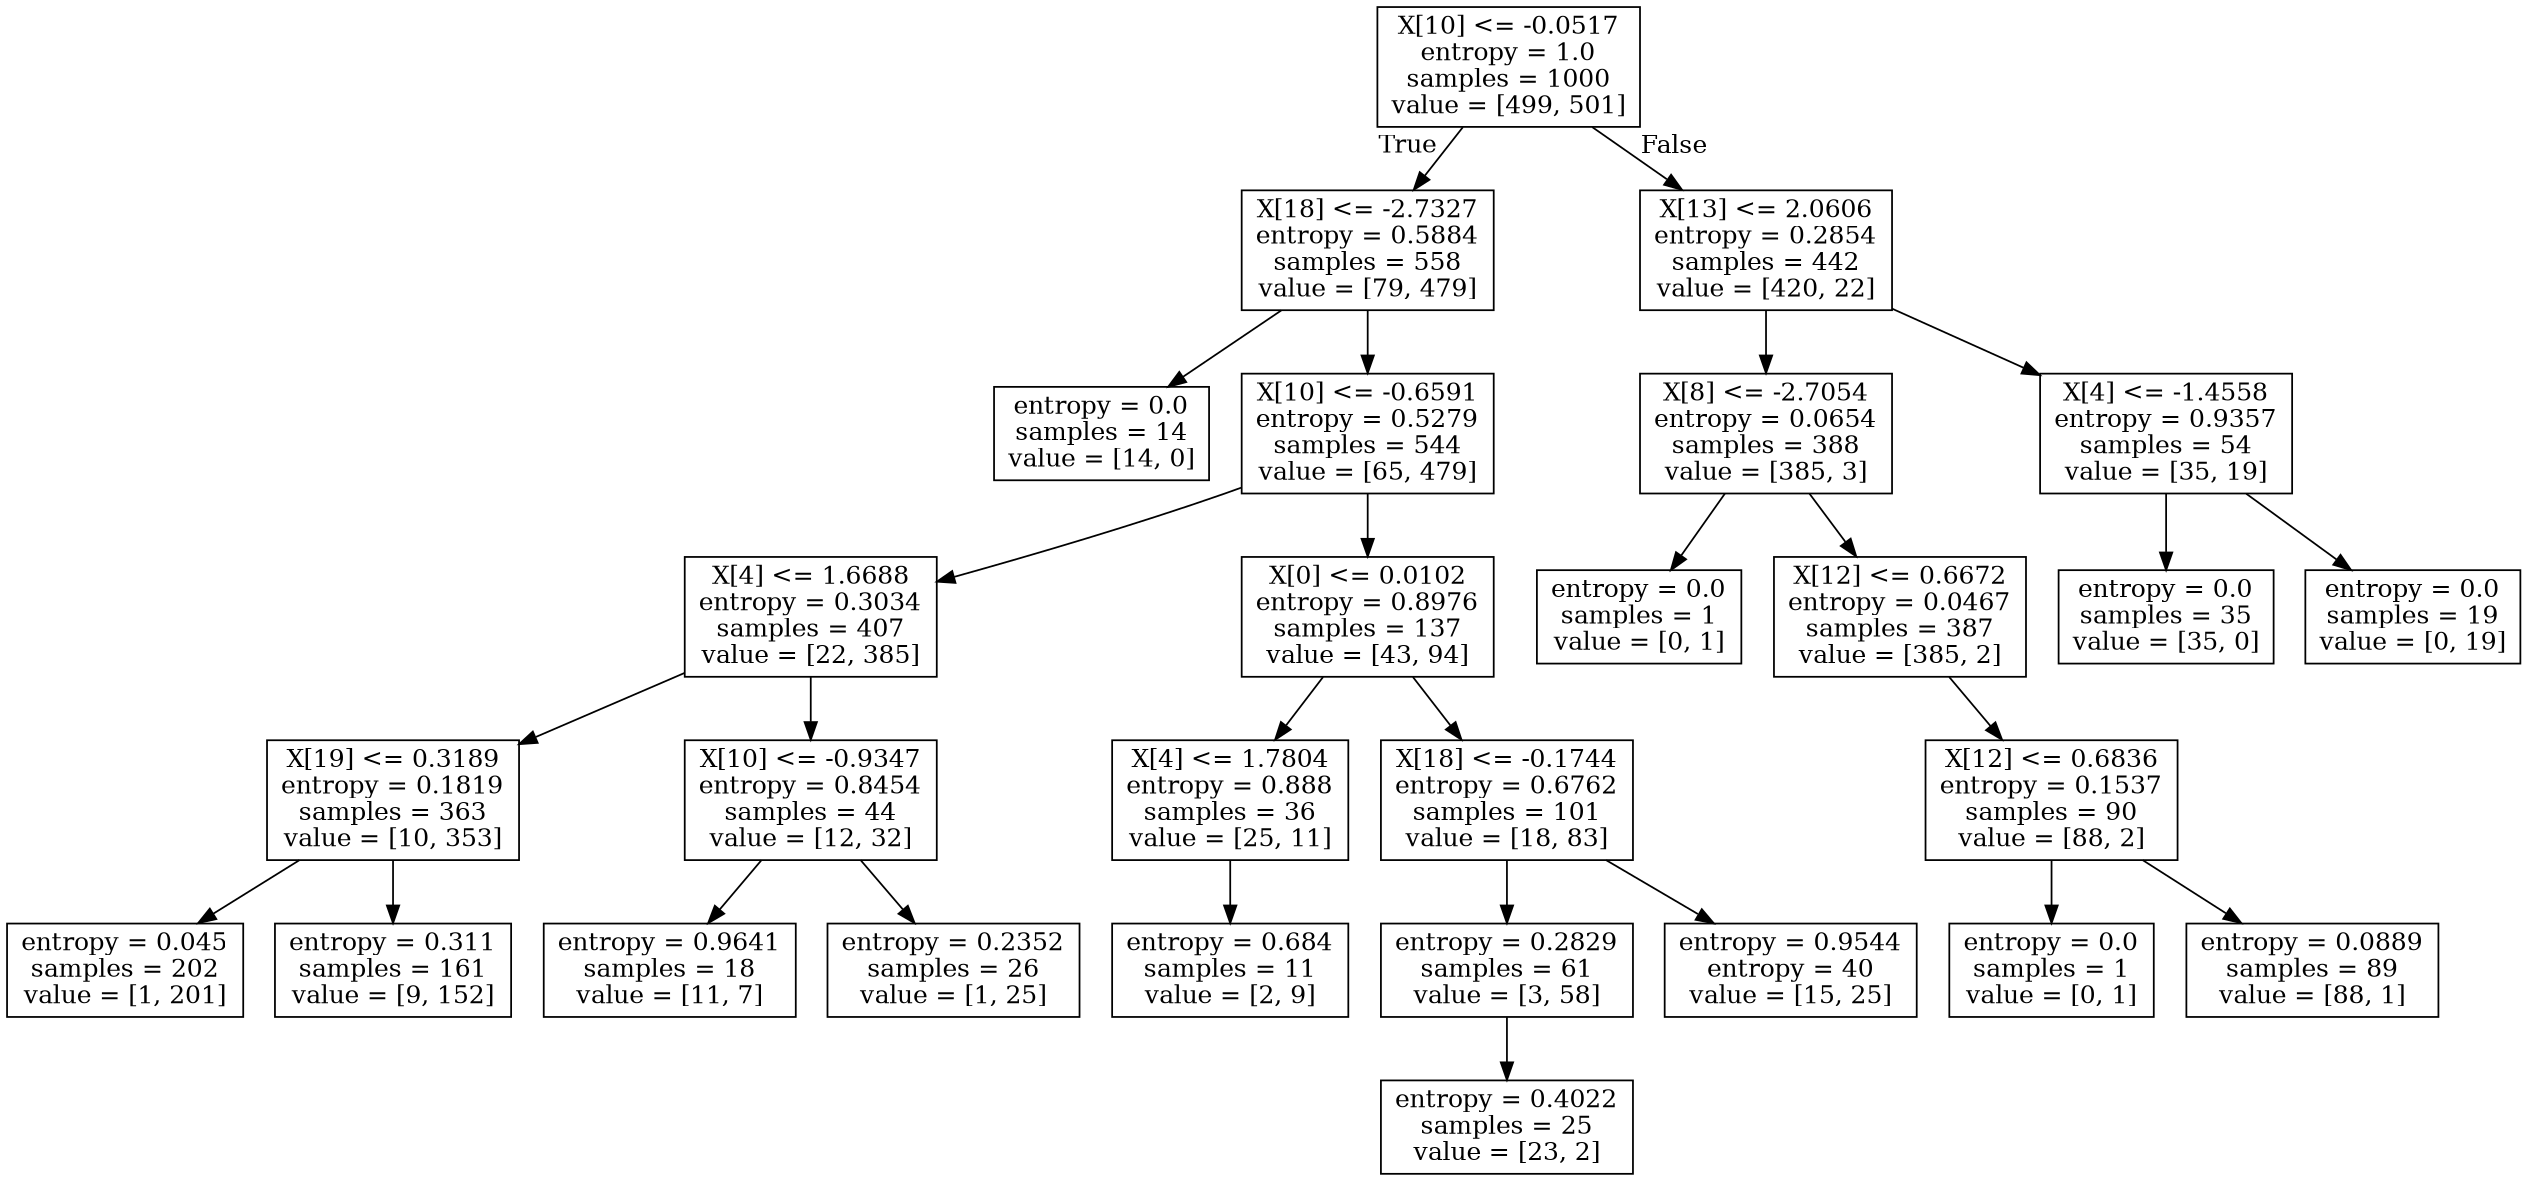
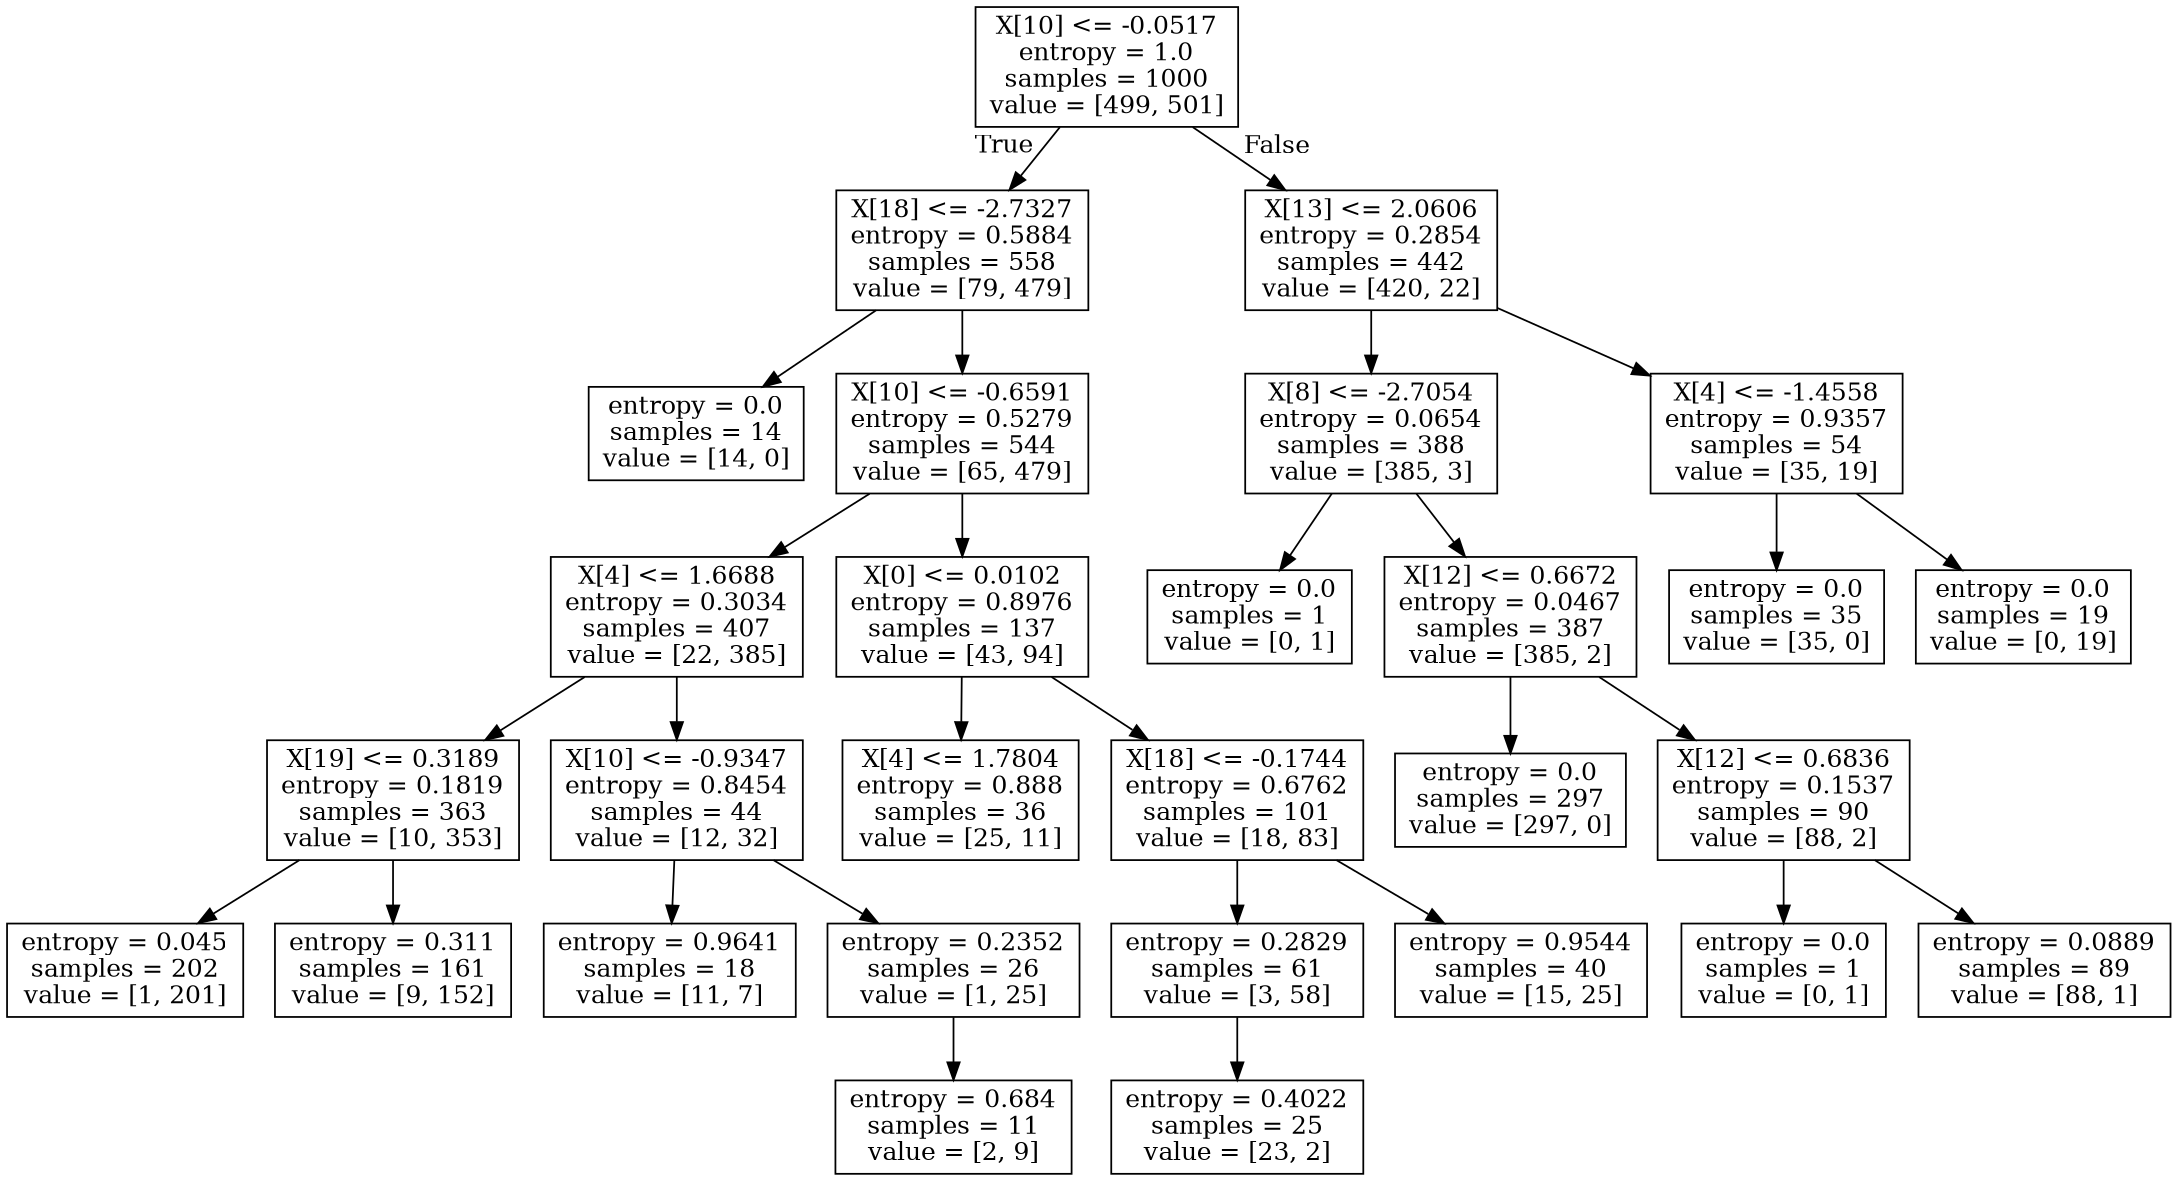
none -> (1510, 800)
(1230, 883) -> (954, 1040)
(1791, 970) -> (1521, 970)
